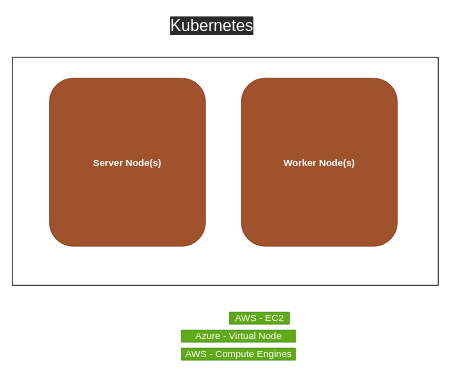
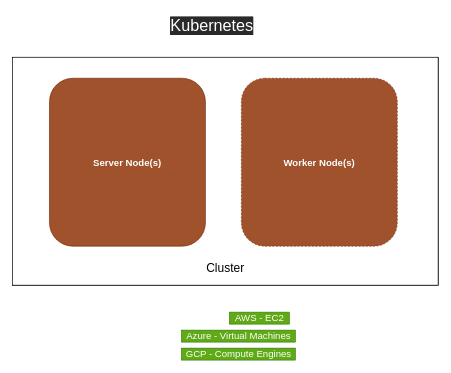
(320, 162) -> (320, 162)
none -> (225, 267)
(239, 336) -> (239, 336)
(239, 354) -> (239, 354)
